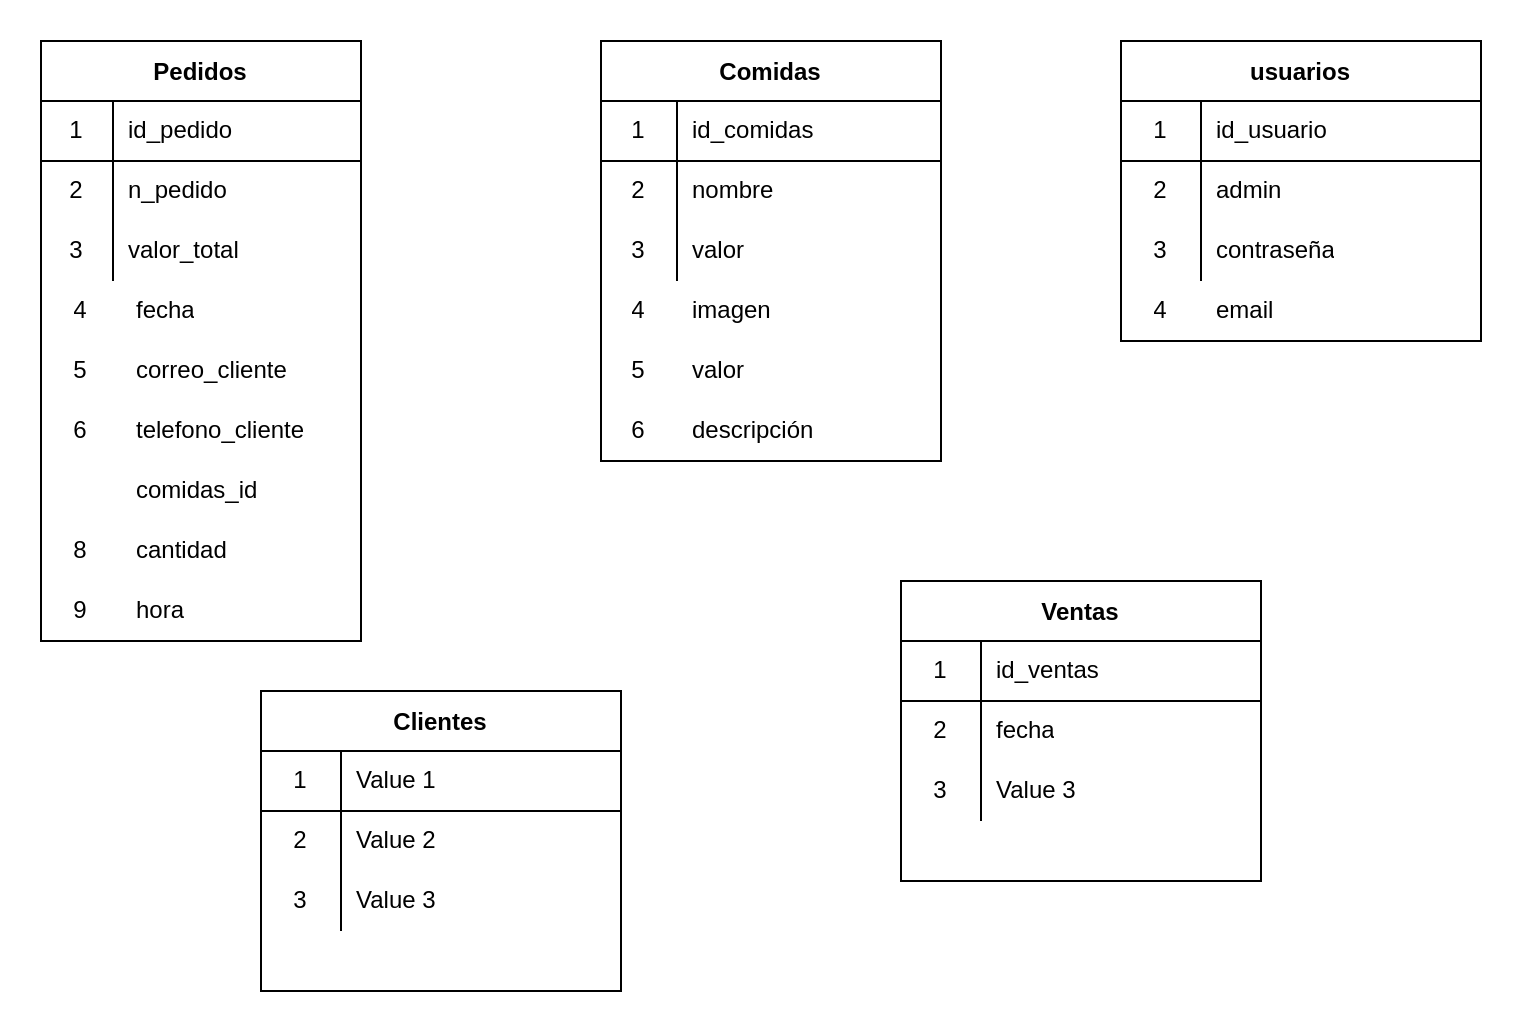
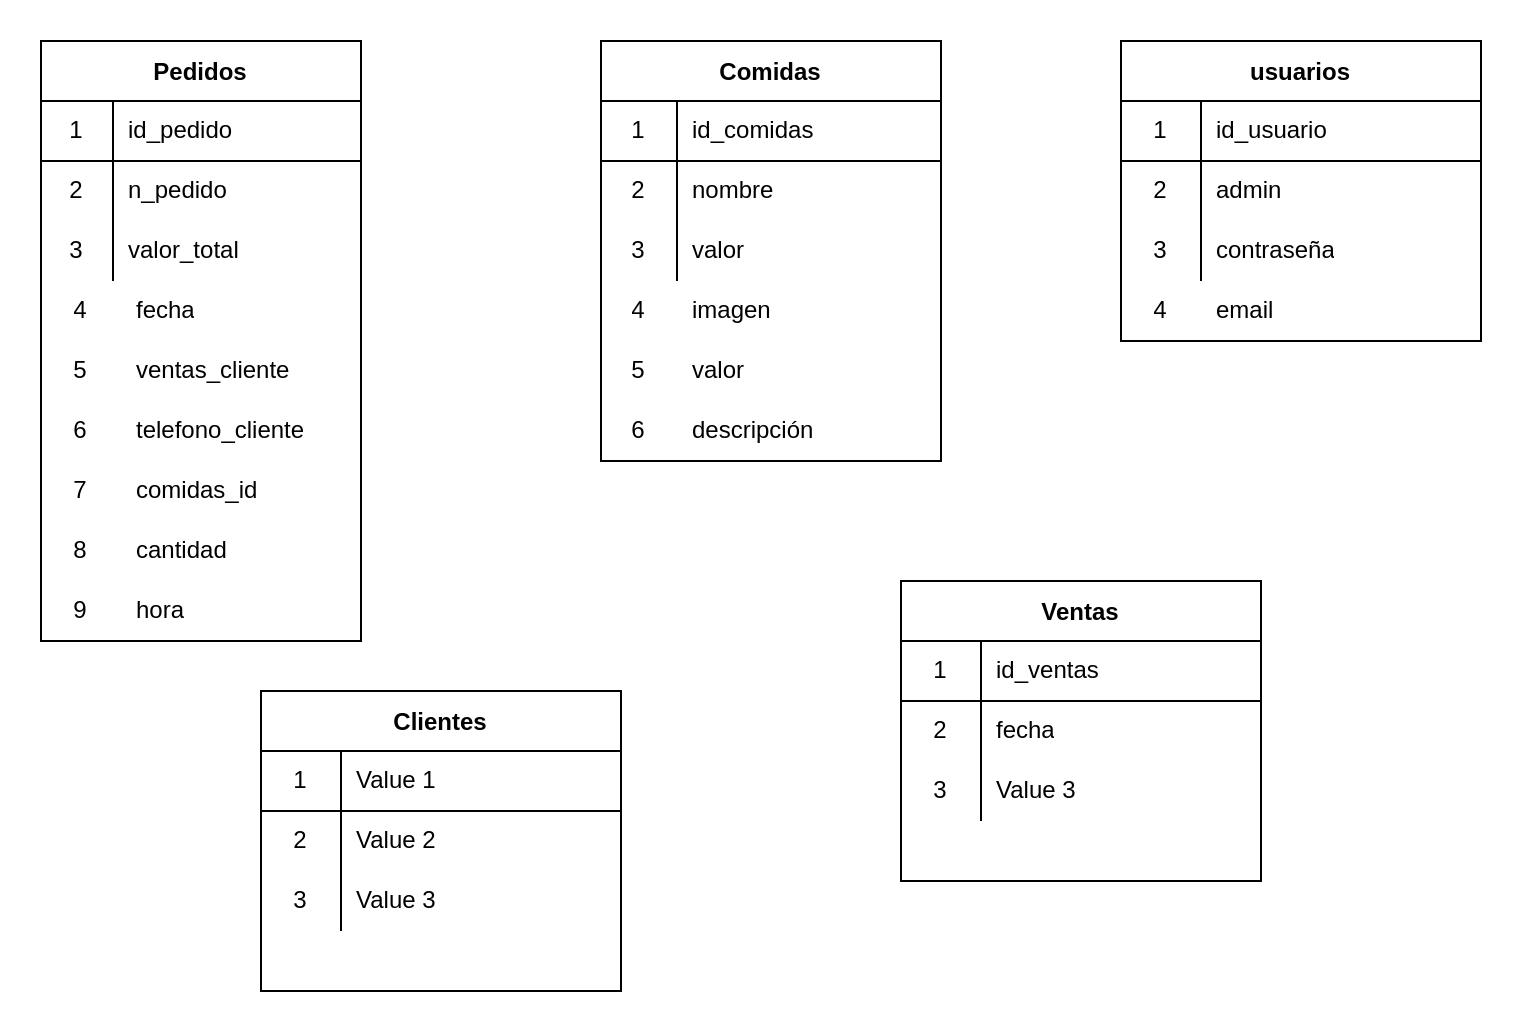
(225, 371) -> (225, 371)
none -> (81, 491)
